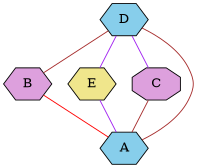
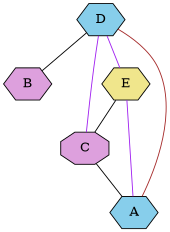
(76, 52) -> (64, 52)
(76, 116) -> none
none -> (105, 116)
(140, 116) -> (109, 180)
